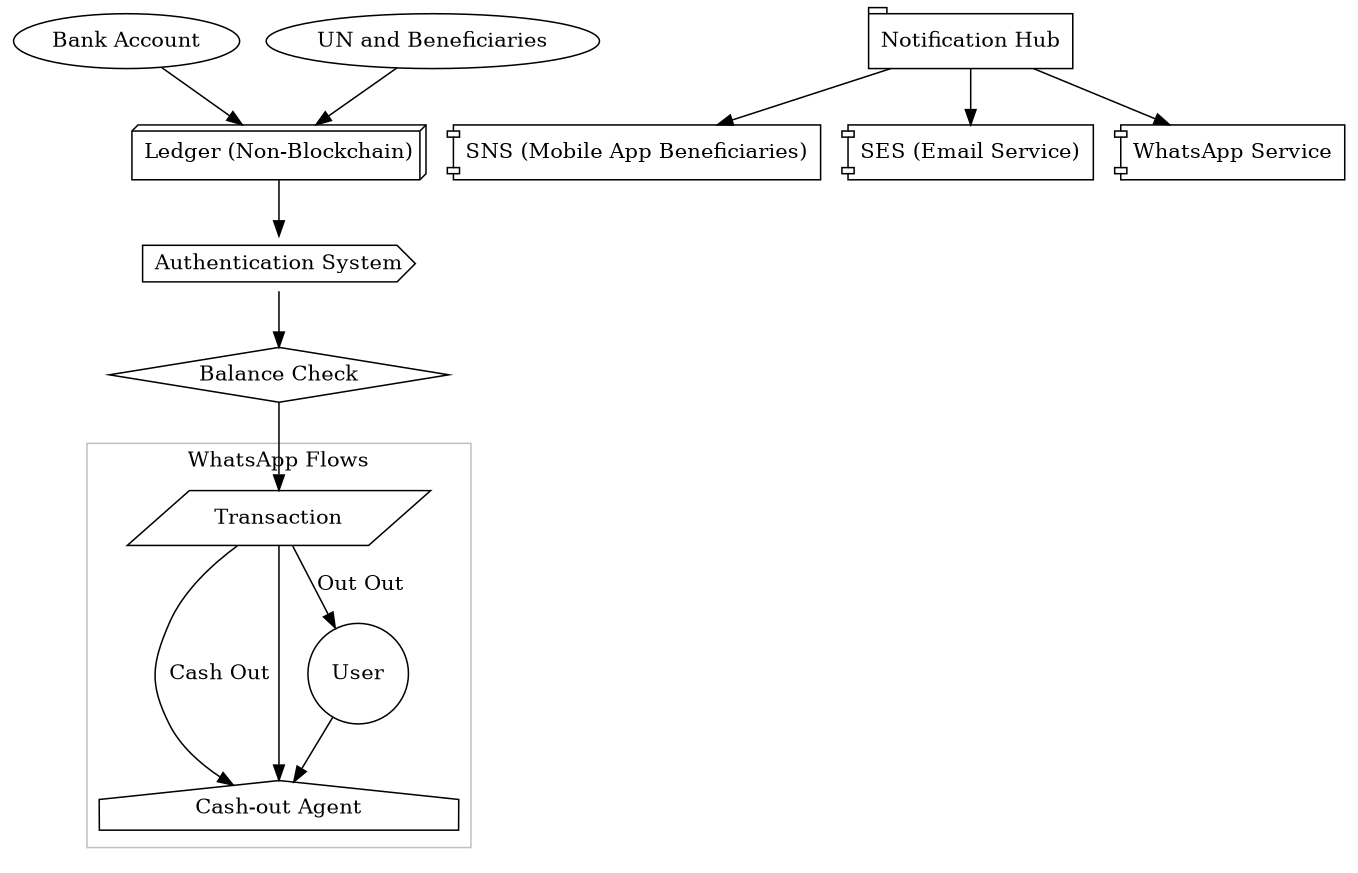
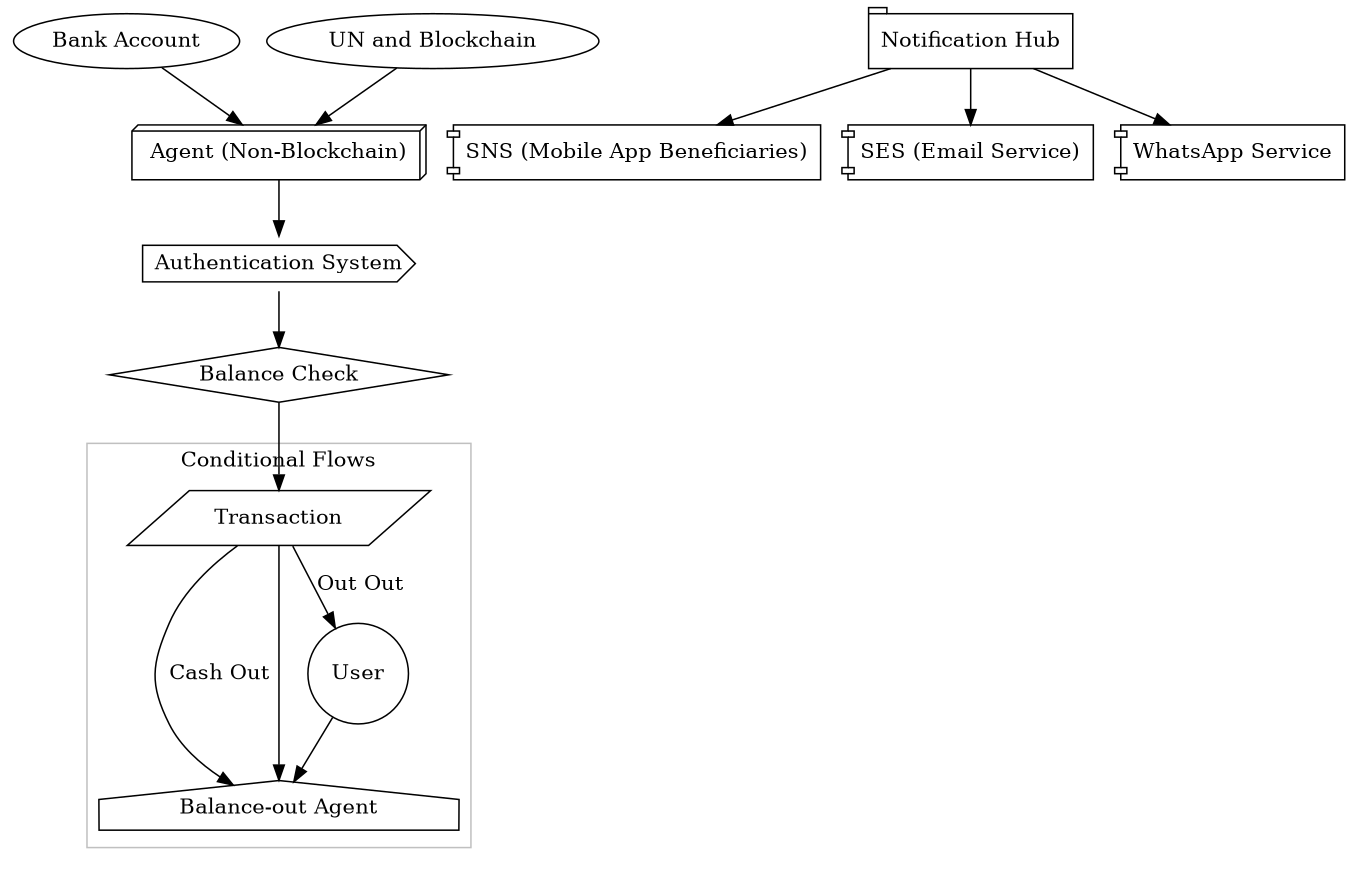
(433, 41) -> (433, 41)
(279, 152) -> (279, 152)
(279, 461) -> (279, 461)
(279, 808) -> (279, 808)
